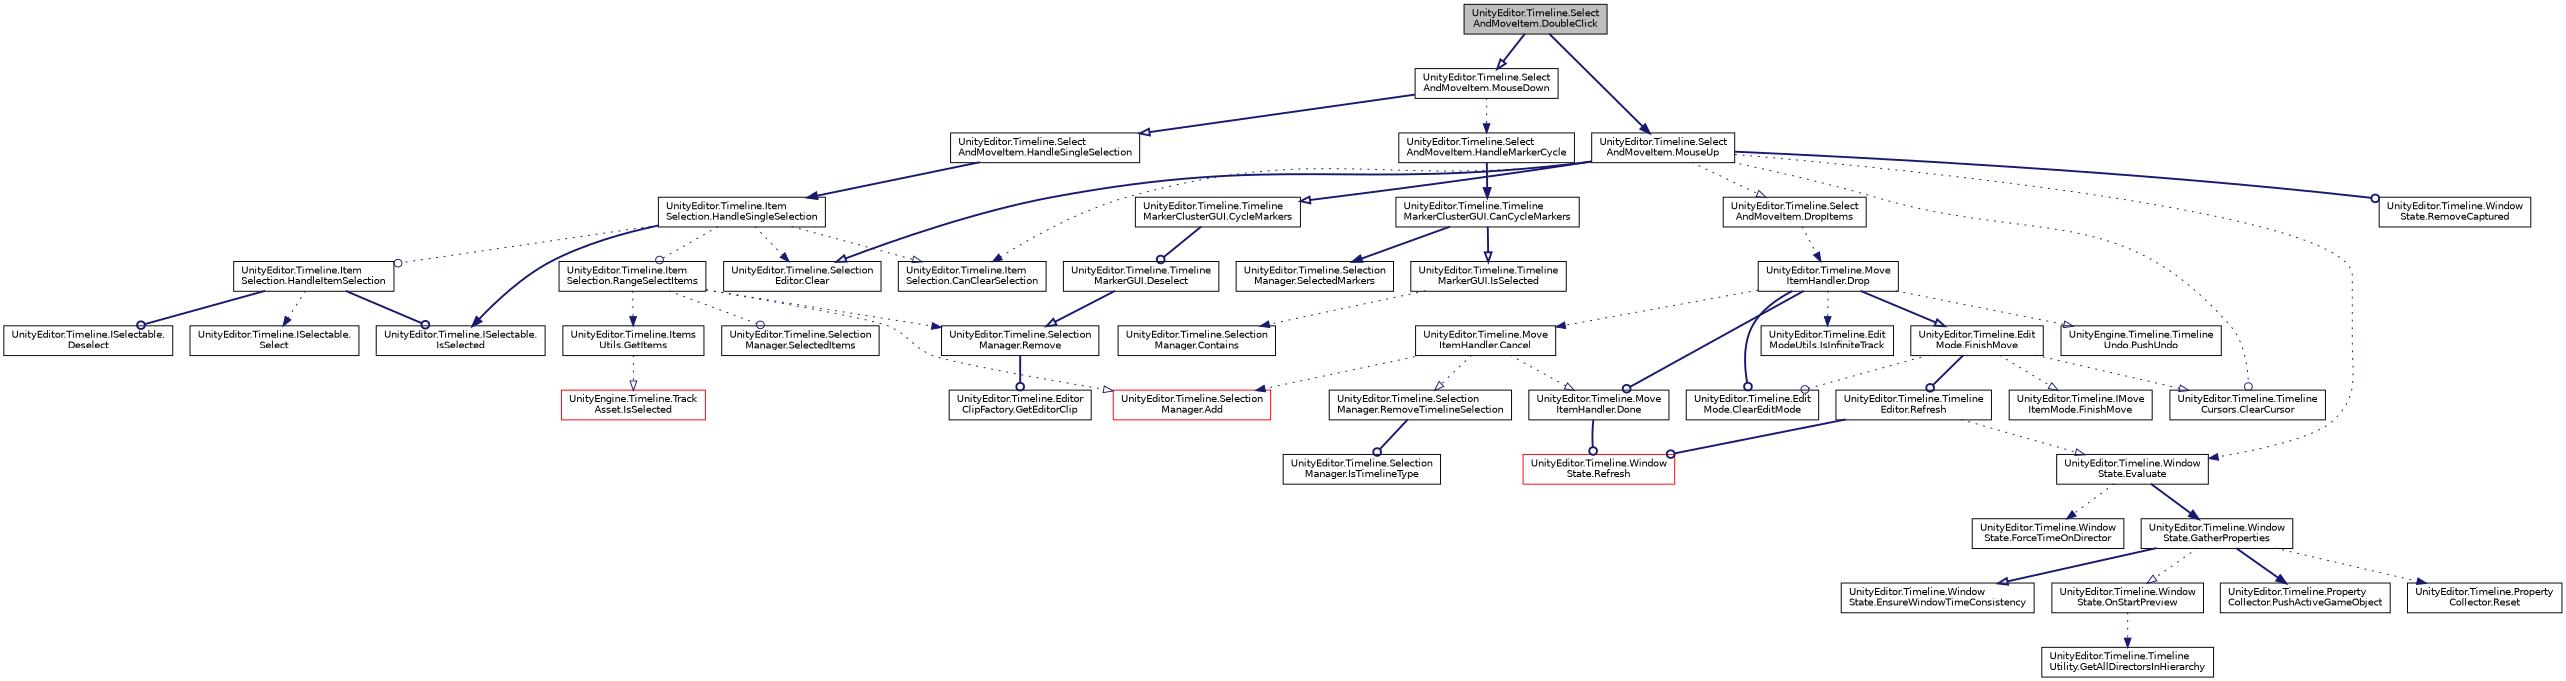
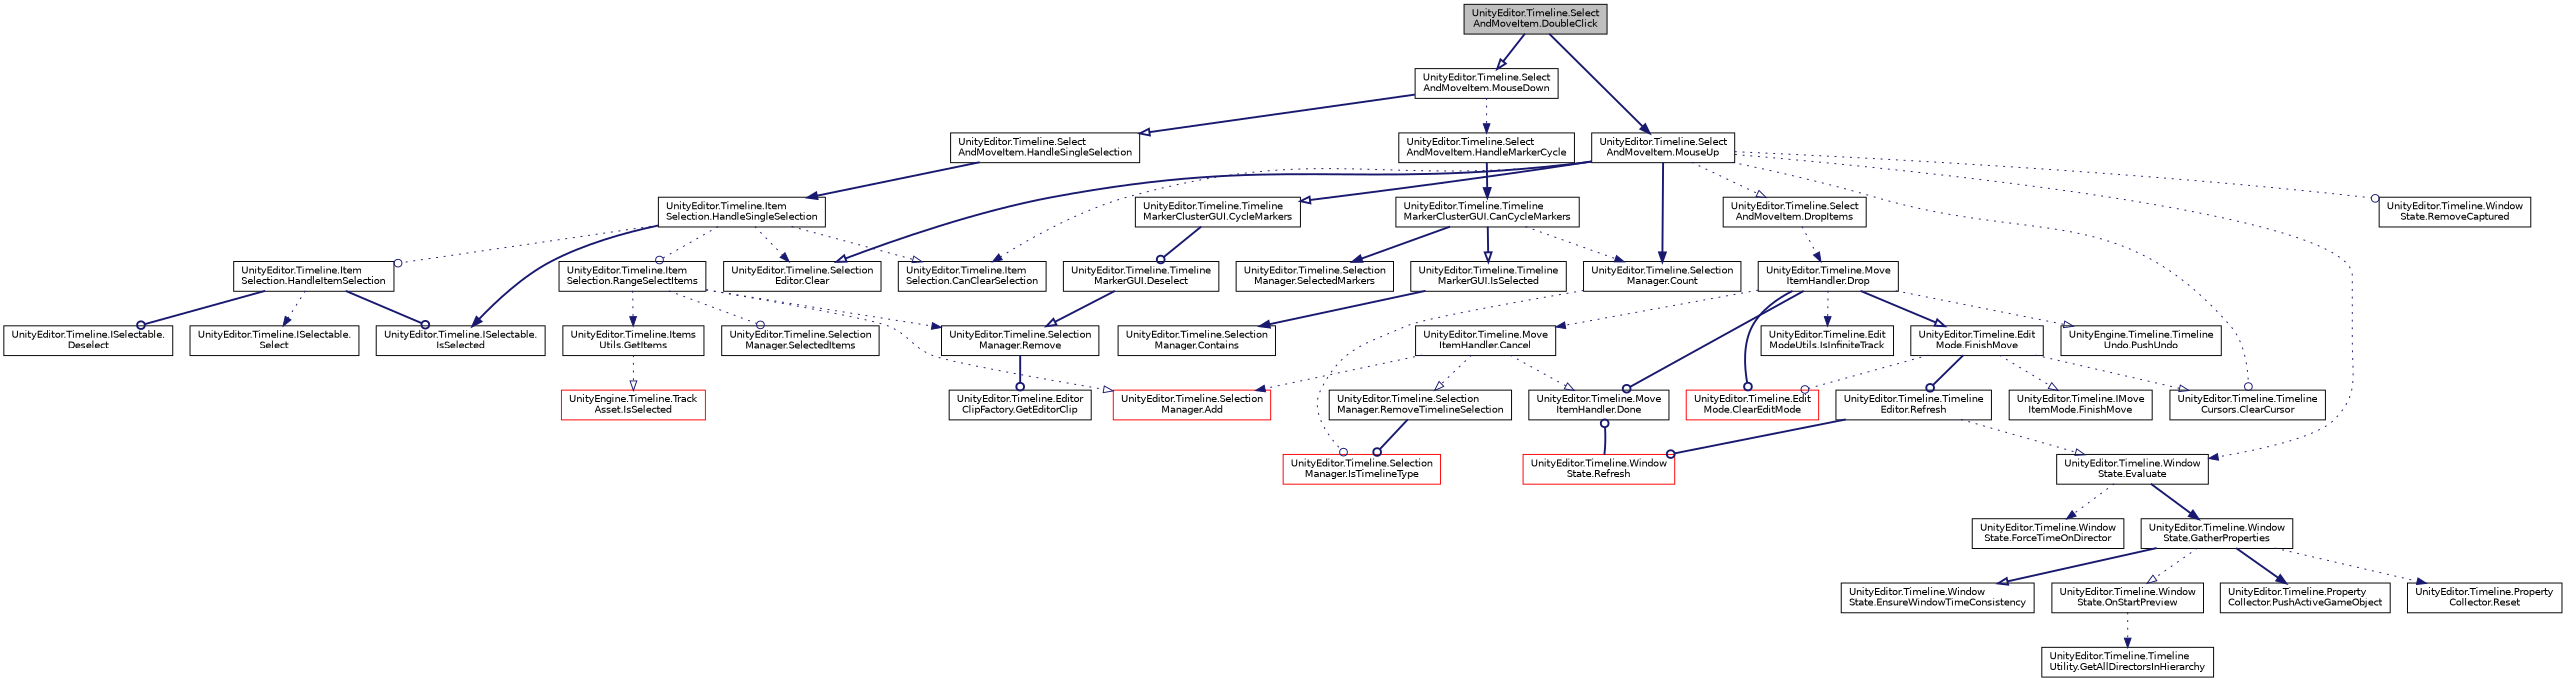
(2053, 170) -> (2053, 170)
none -> (1662, 276)
(1347, 308) -> (1347, 308)
(1752, 405) -> (1752, 405)
(1592, 433) -> (1605, 441)
(1362, 469) -> (1362, 469)
